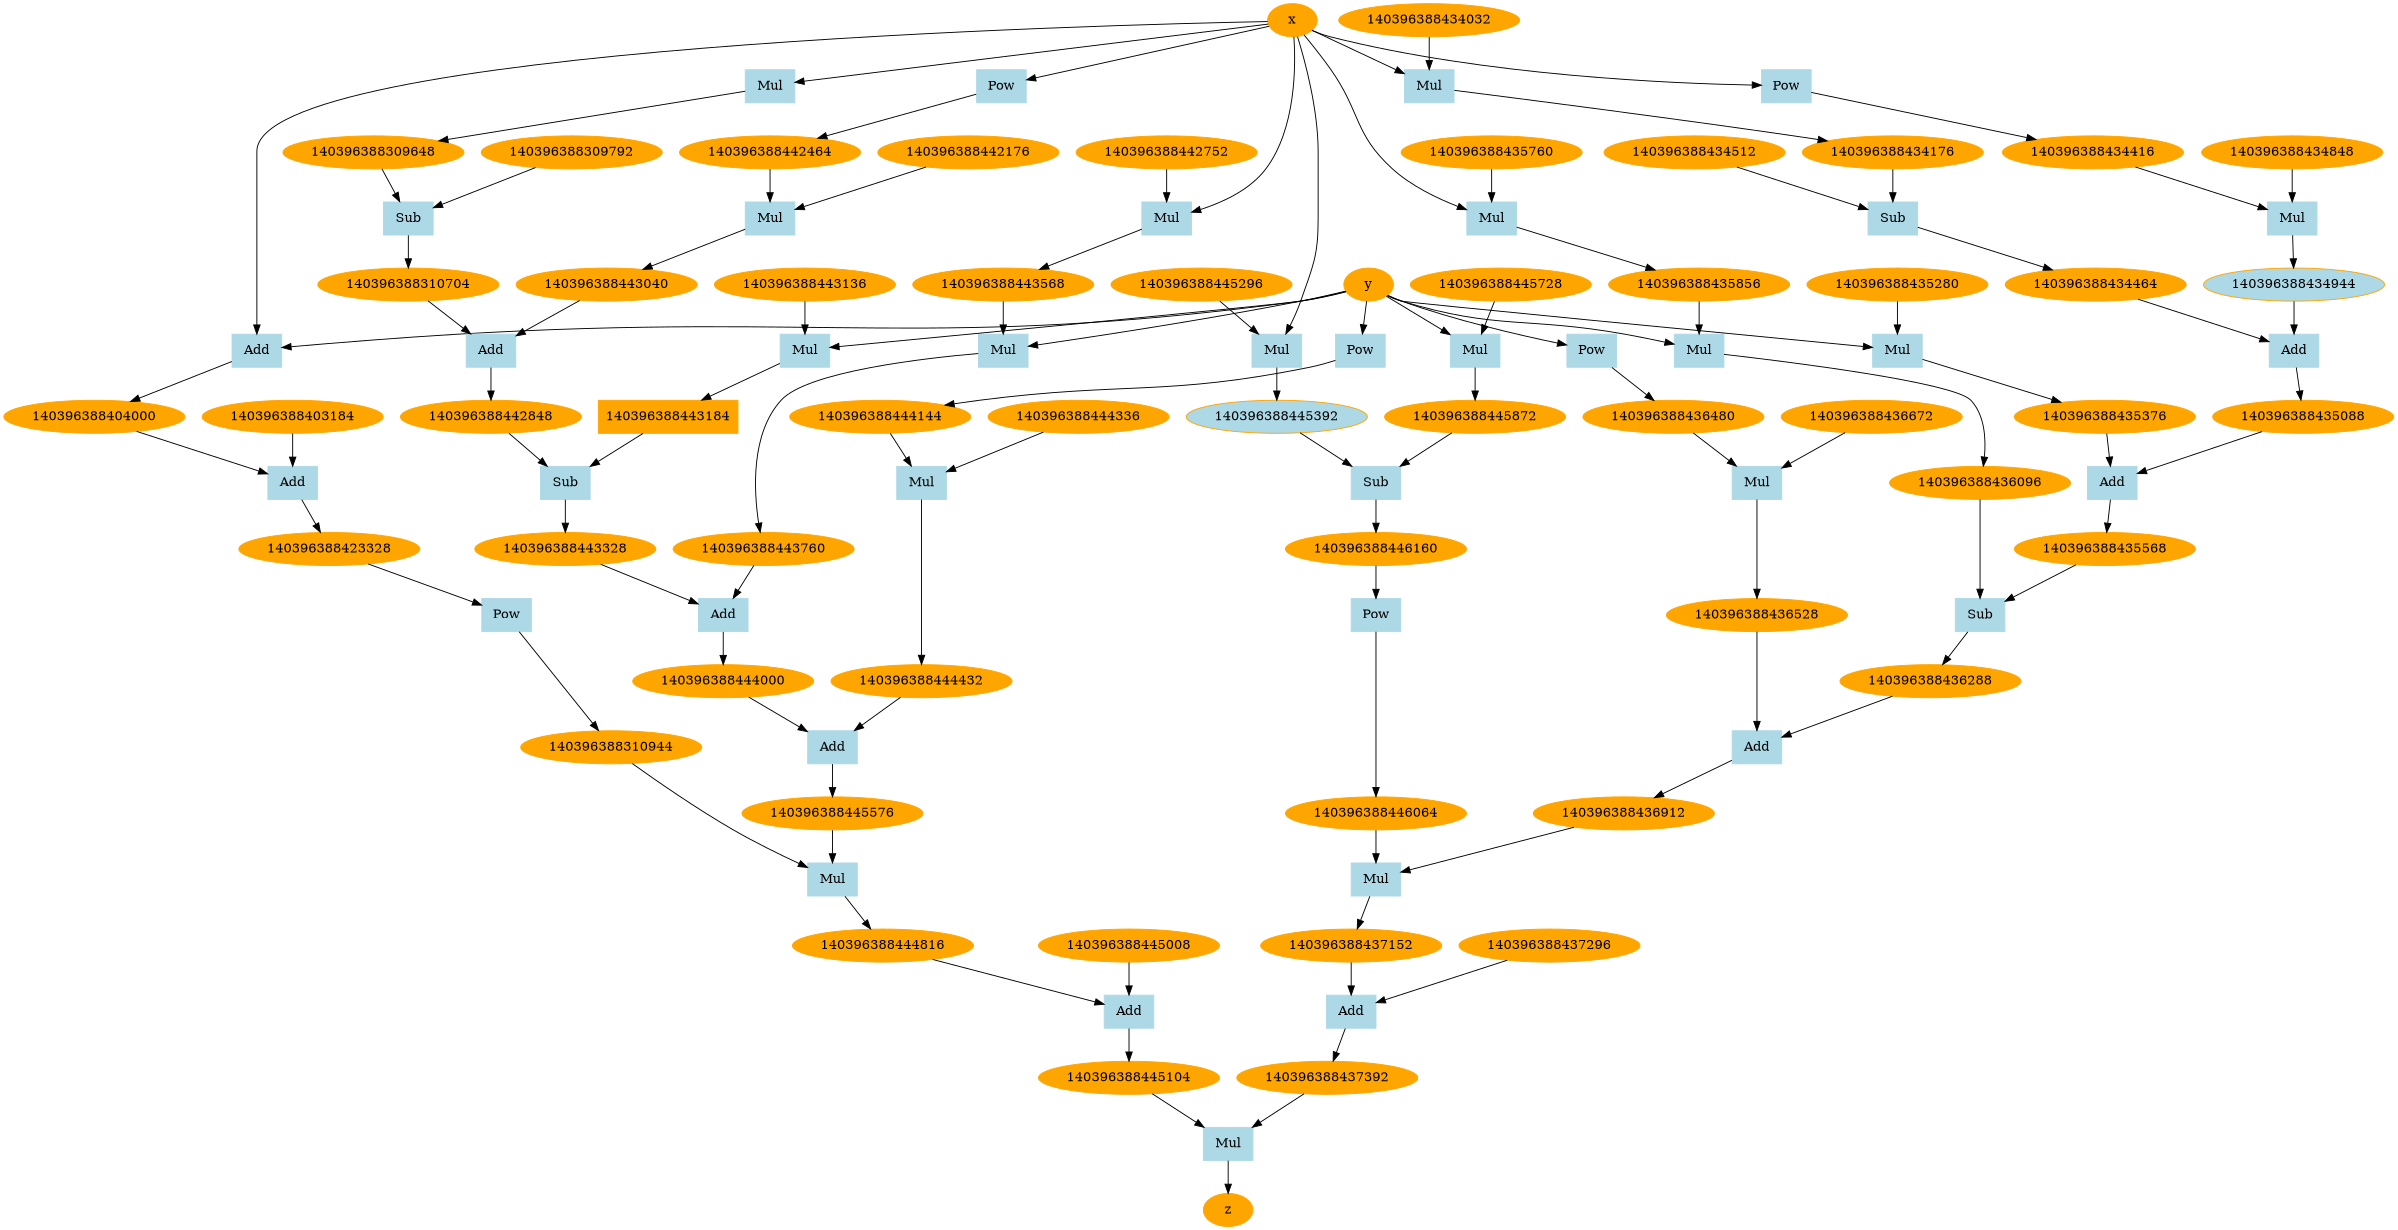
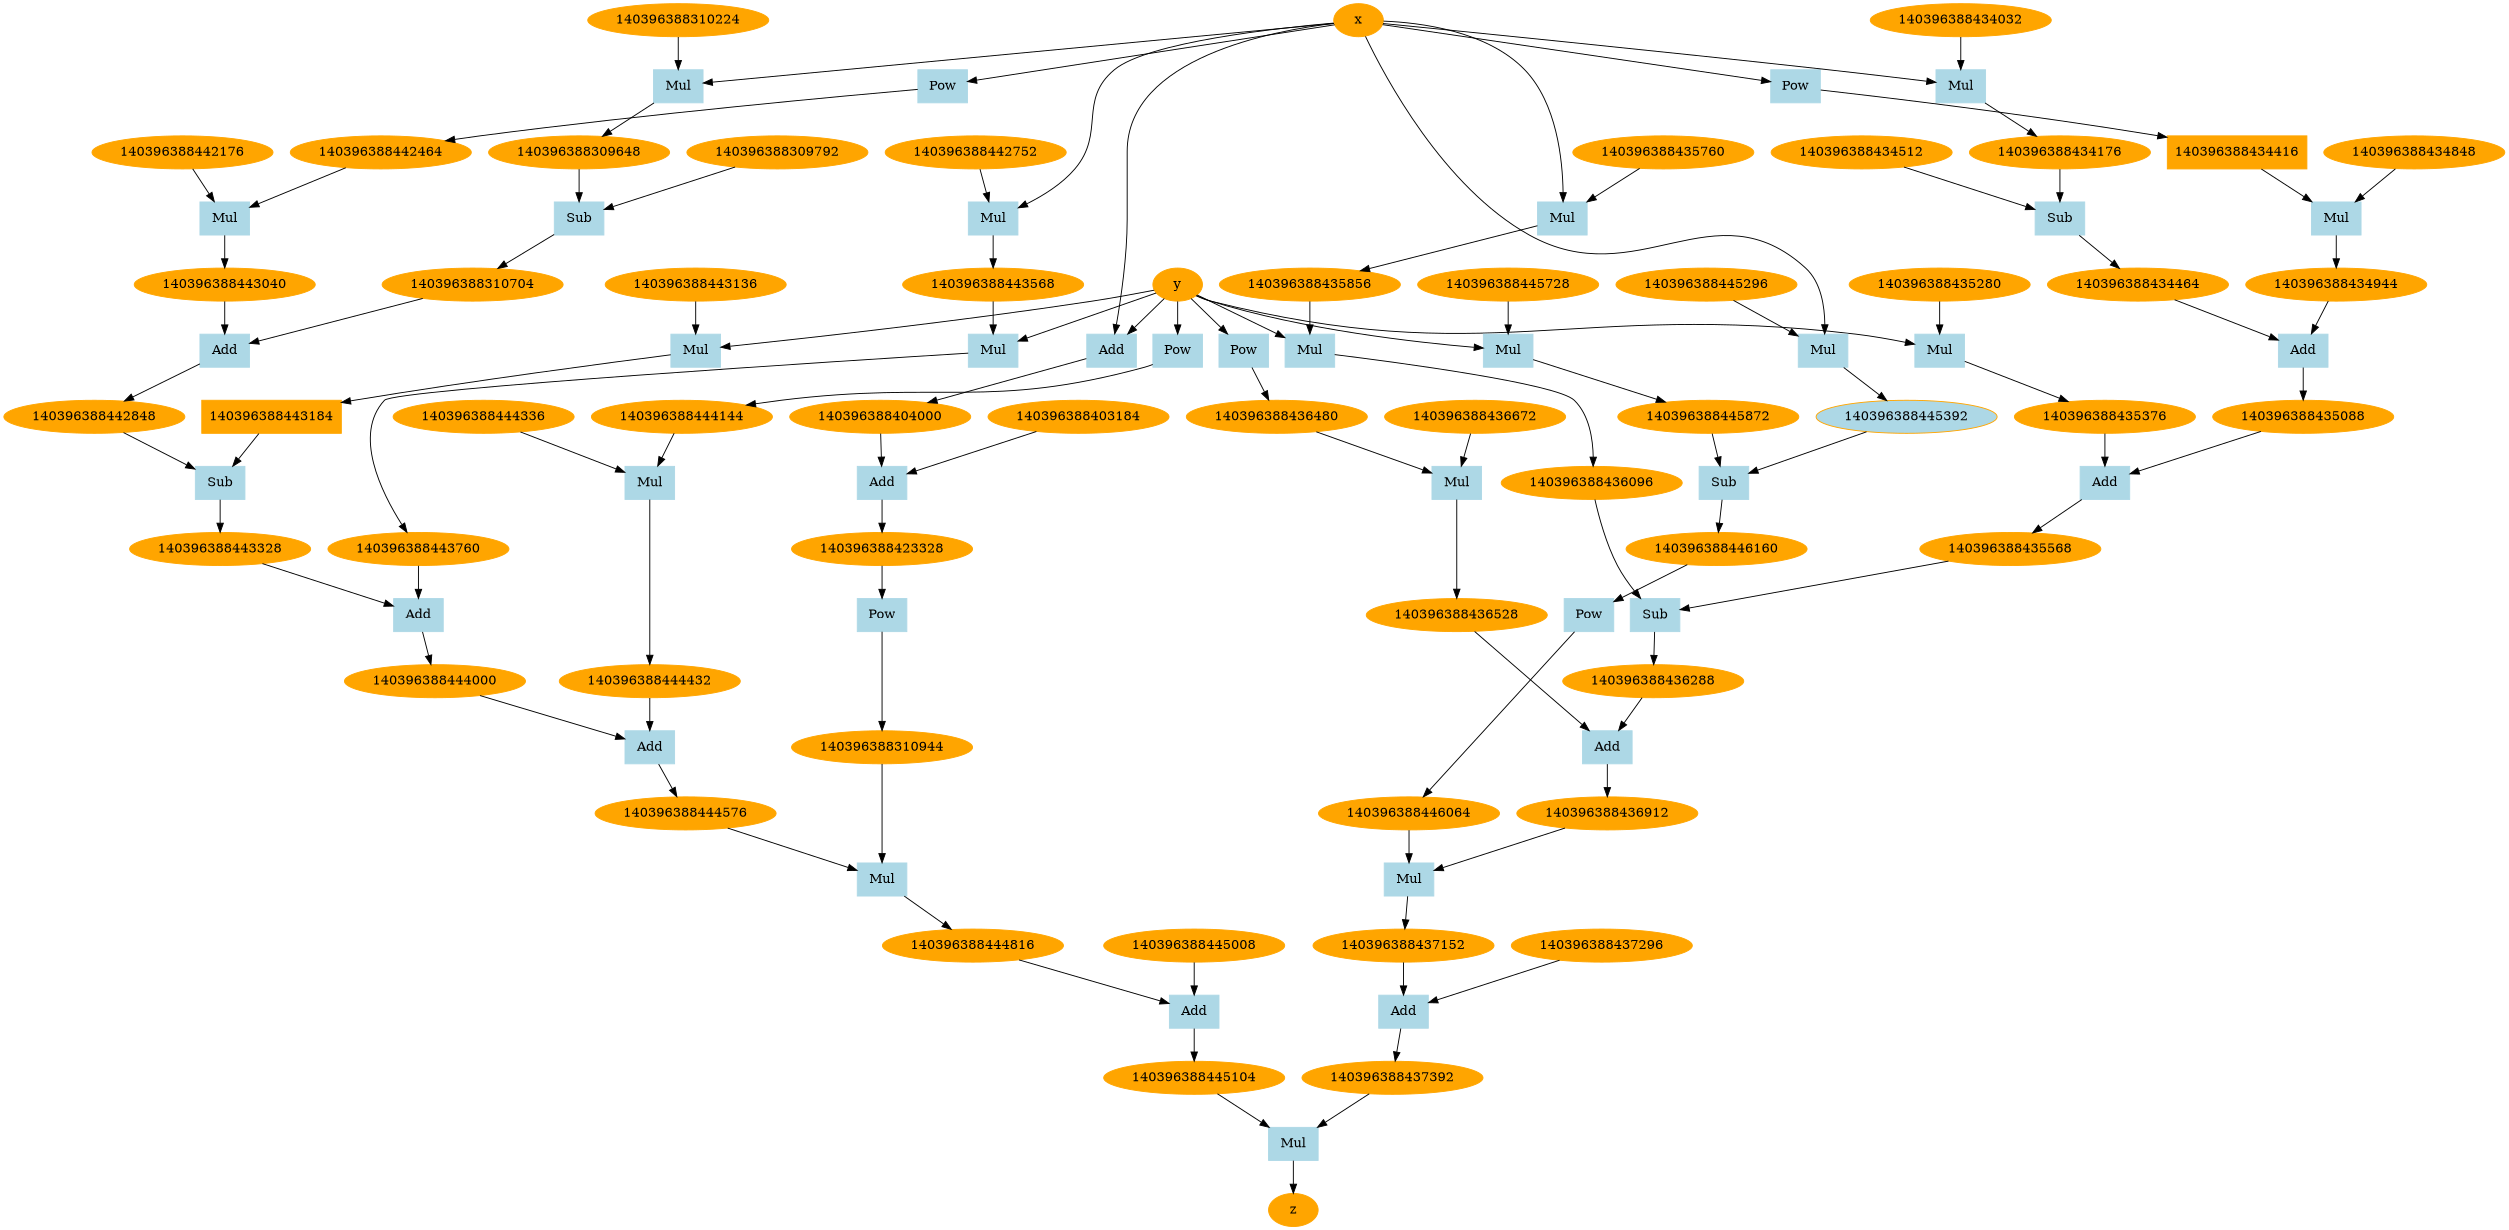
none -> (678, 20)
(2093, 152) -> (2237, 152)
(2294, 285) -> (2336, 285)
(832, 813) -> (686, 813)
